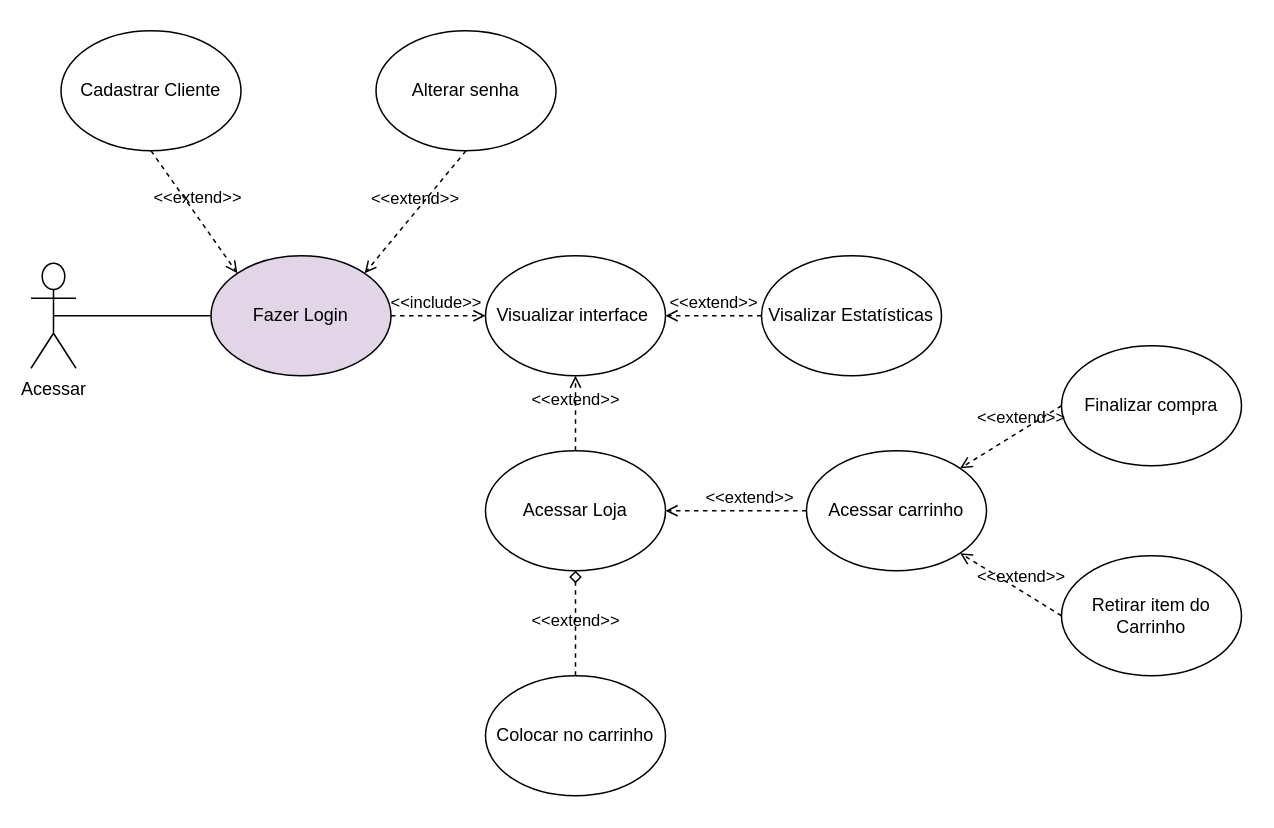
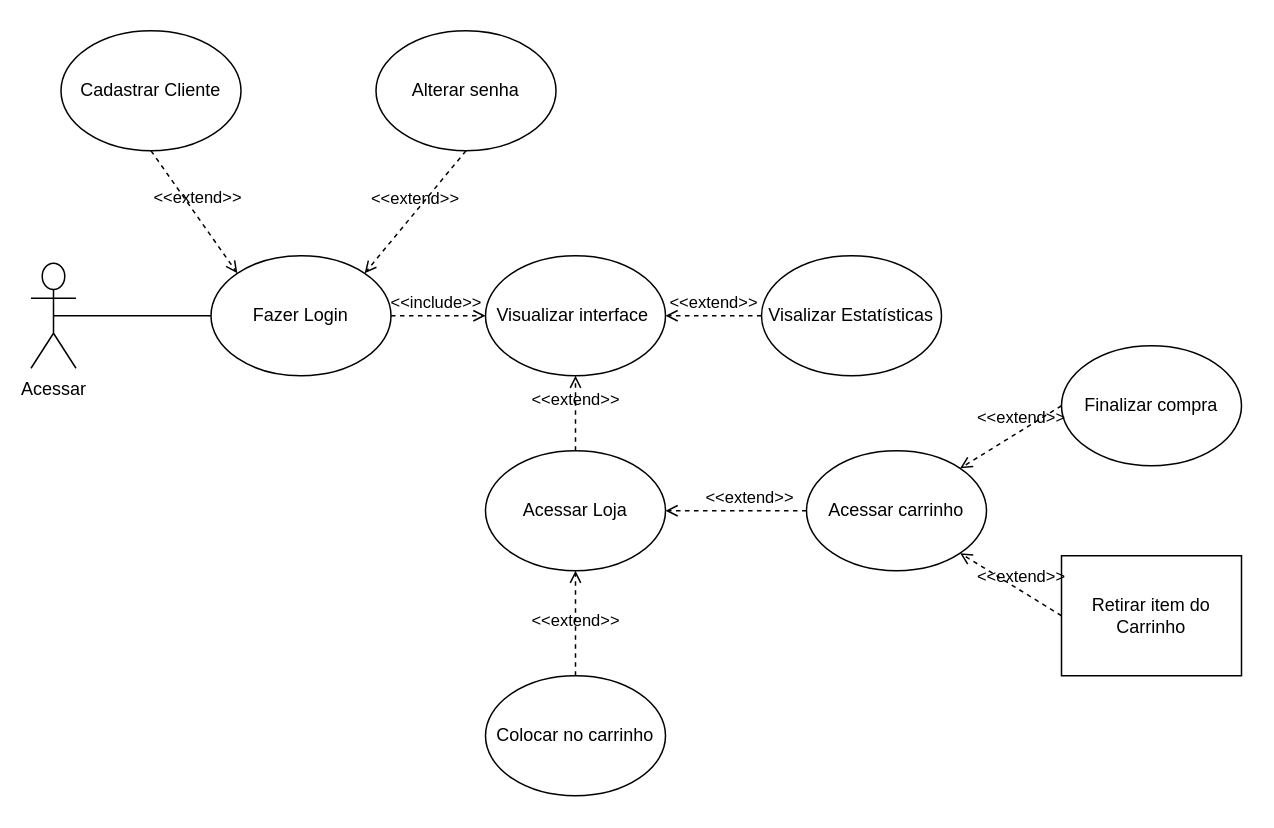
(301, 316) -> (301, 316)
(575, 583) -> (575, 579)
(1151, 616) -> (1151, 616)
